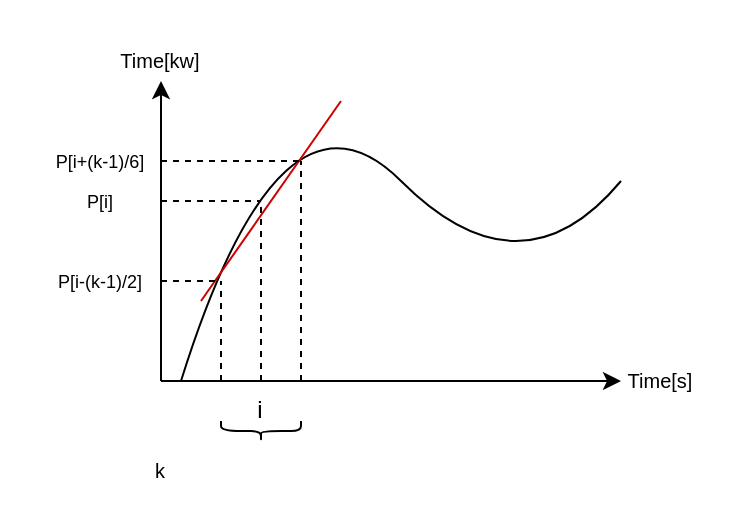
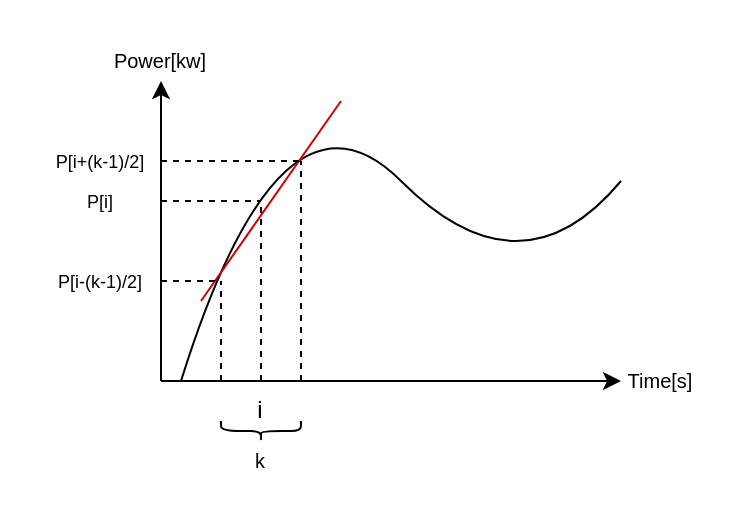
(161, 61) -> (161, 61)
(101, 161) -> (101, 161)
(161, 471) -> (261, 461)
